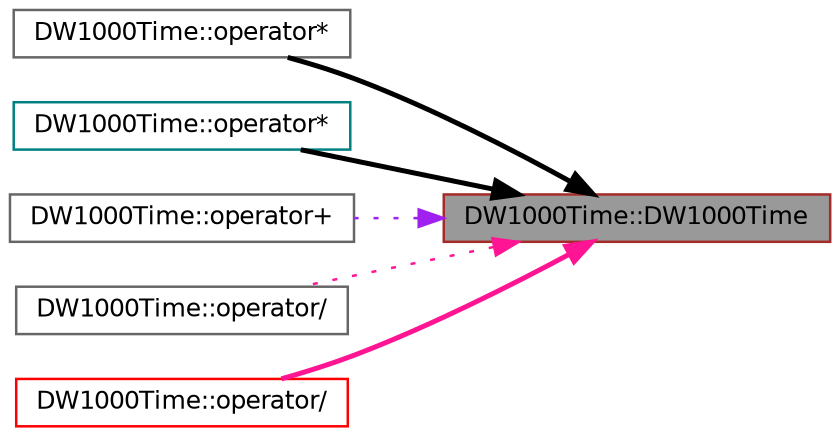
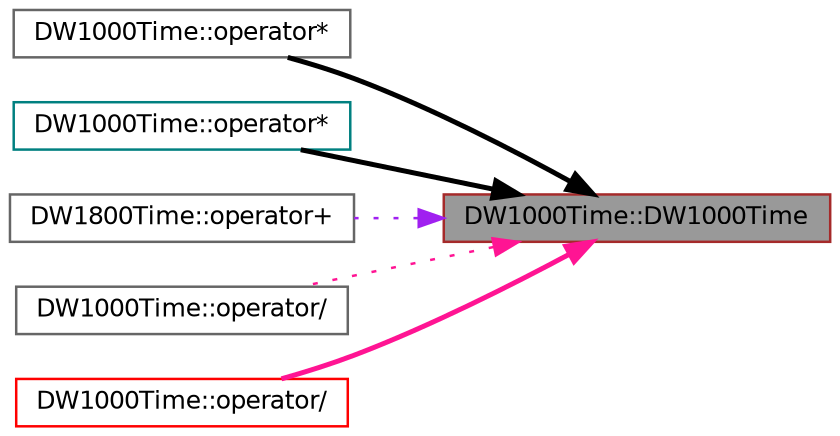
(182, 218) -> (182, 218)
